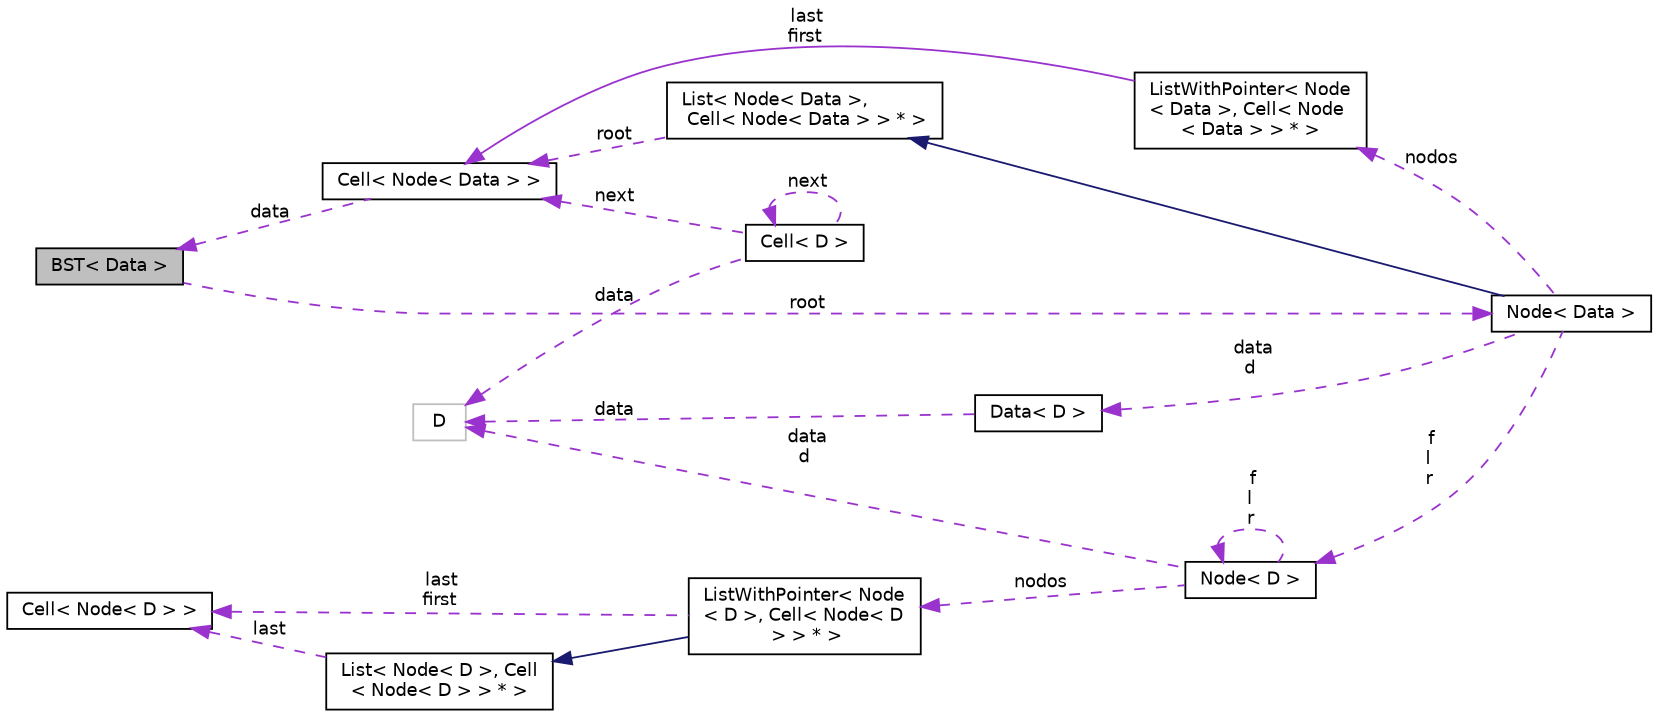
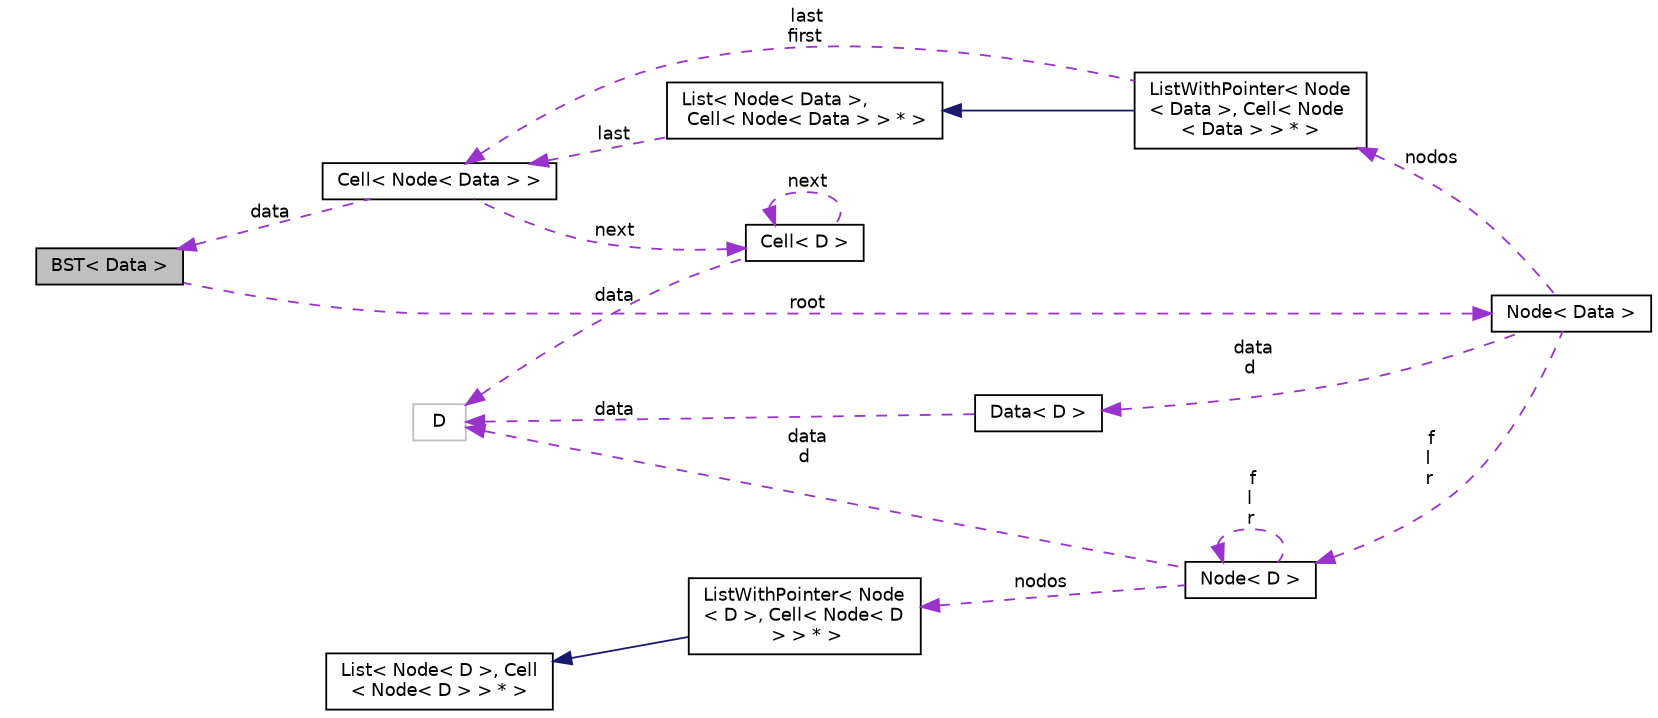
(798, 48) -> (798, 48)
(612, 135) -> (612, 135)
(653, 217) -> (597, 242)
(1216, 219) -> (1048, 111)
(110, 611) -> none
